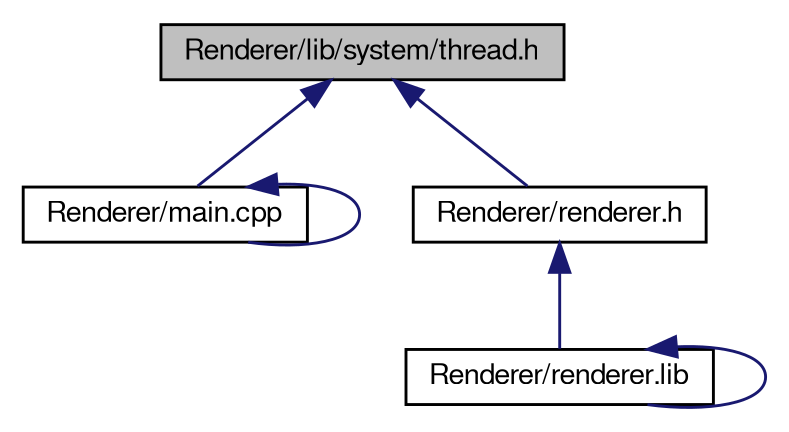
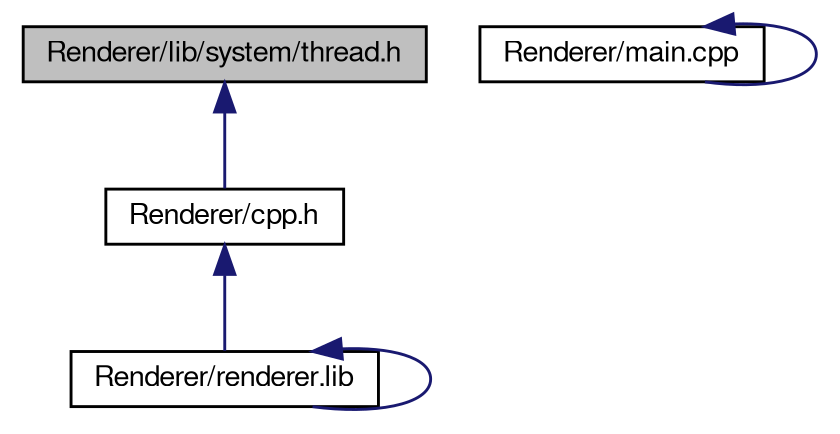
(253, 142) -> none
(560, 215) -> (225, 217)
